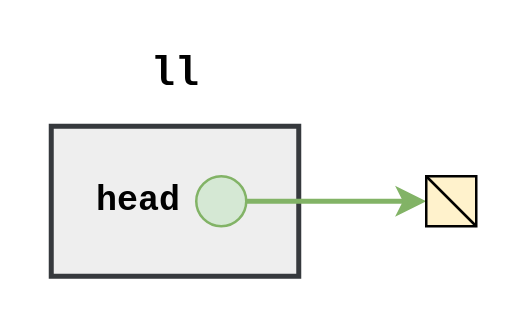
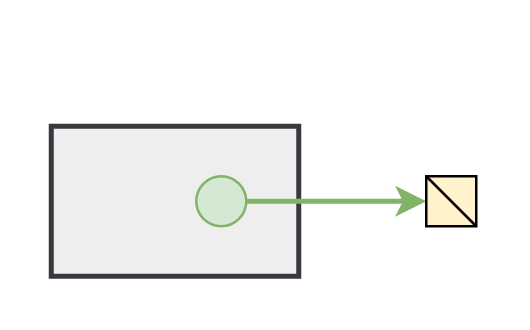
(175, 76) -> none
(136, 201) -> none
